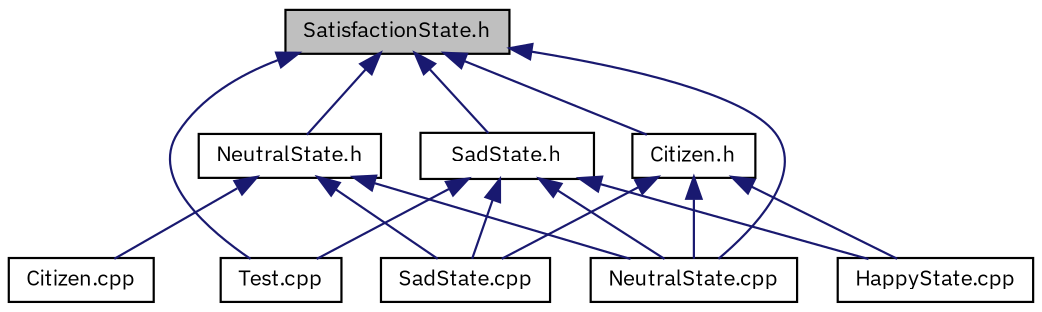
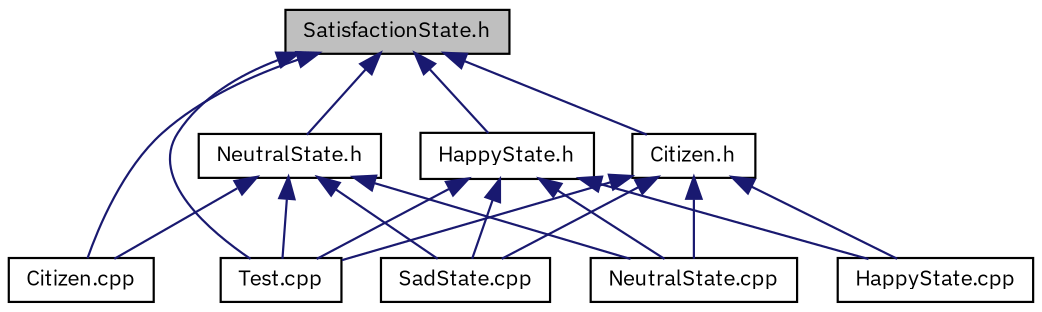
(730, 103) -> (160, 135)
(507, 156) -> (507, 156)
none -> (463, 225)
none -> (285, 229)
